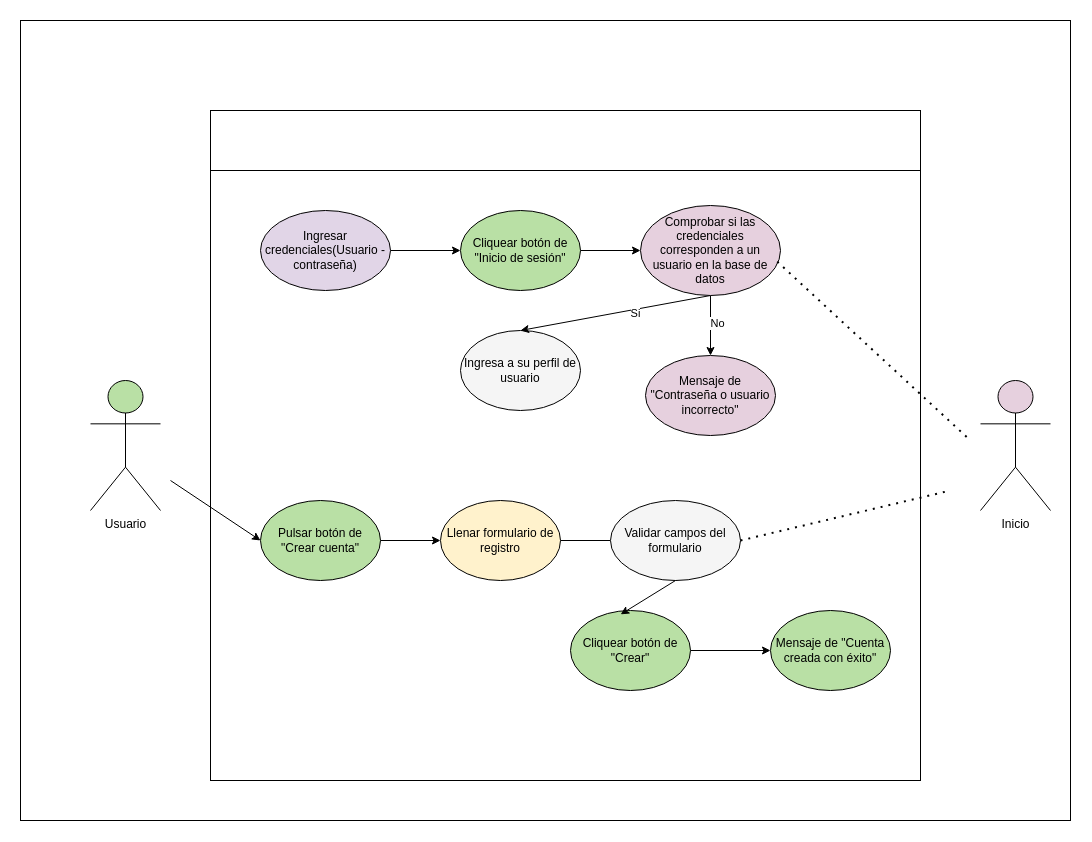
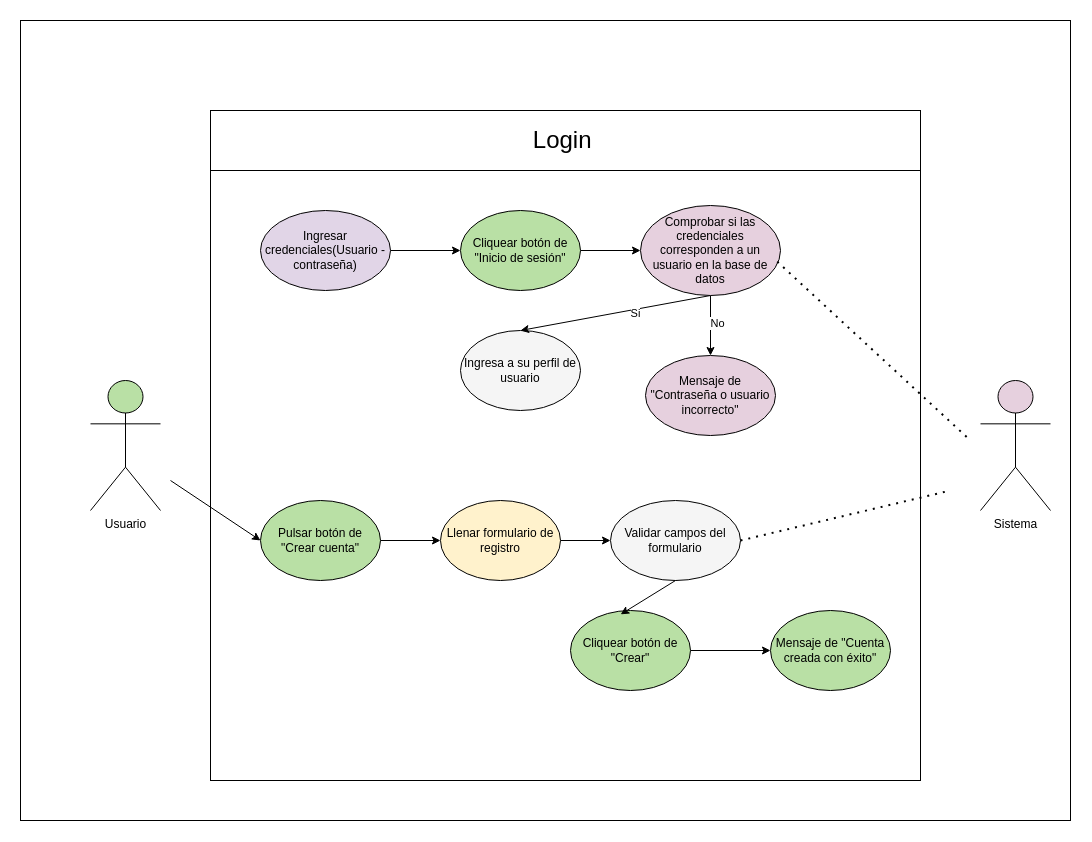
none -> (566, 141)
(1016, 525) -> (1016, 525)
(605, 541) -> (602, 541)
